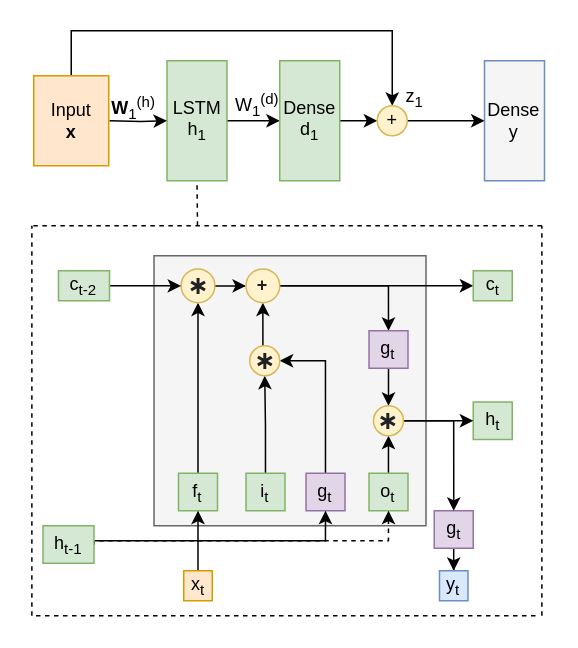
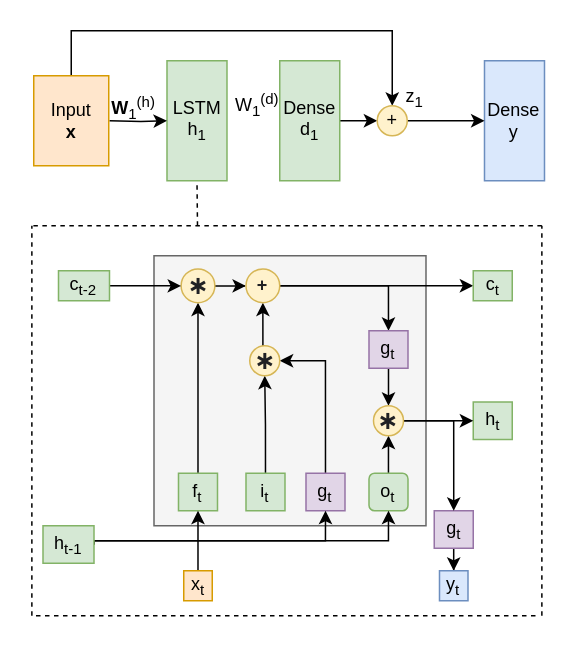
(255, 121) -> none
(514, 121) -> (514, 121)
(388, 492) -> (388, 492)
(366, 541) -> (366, 541)
